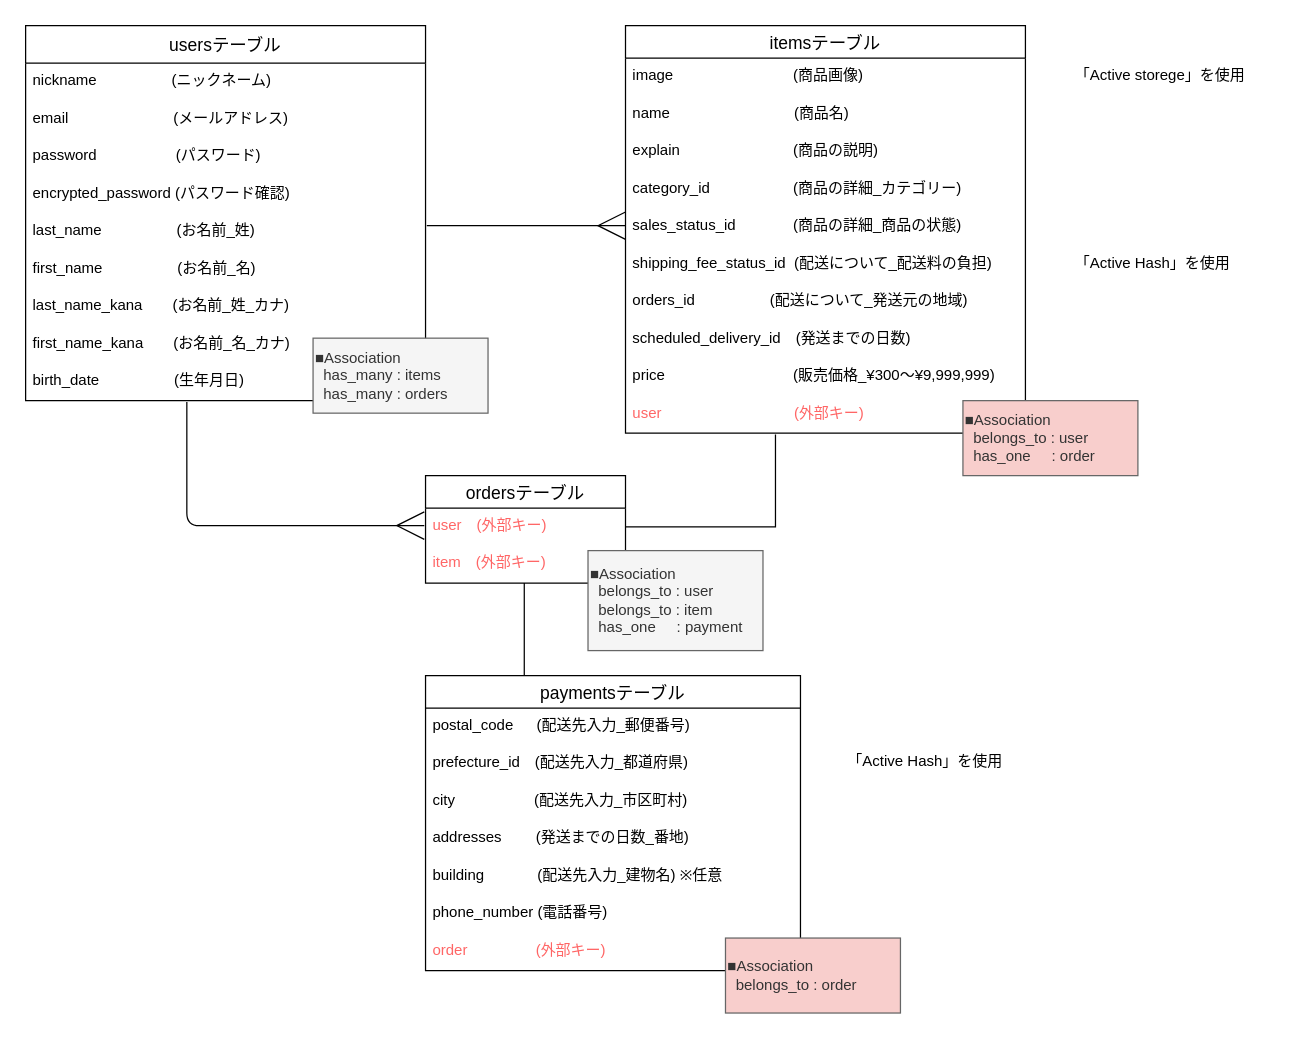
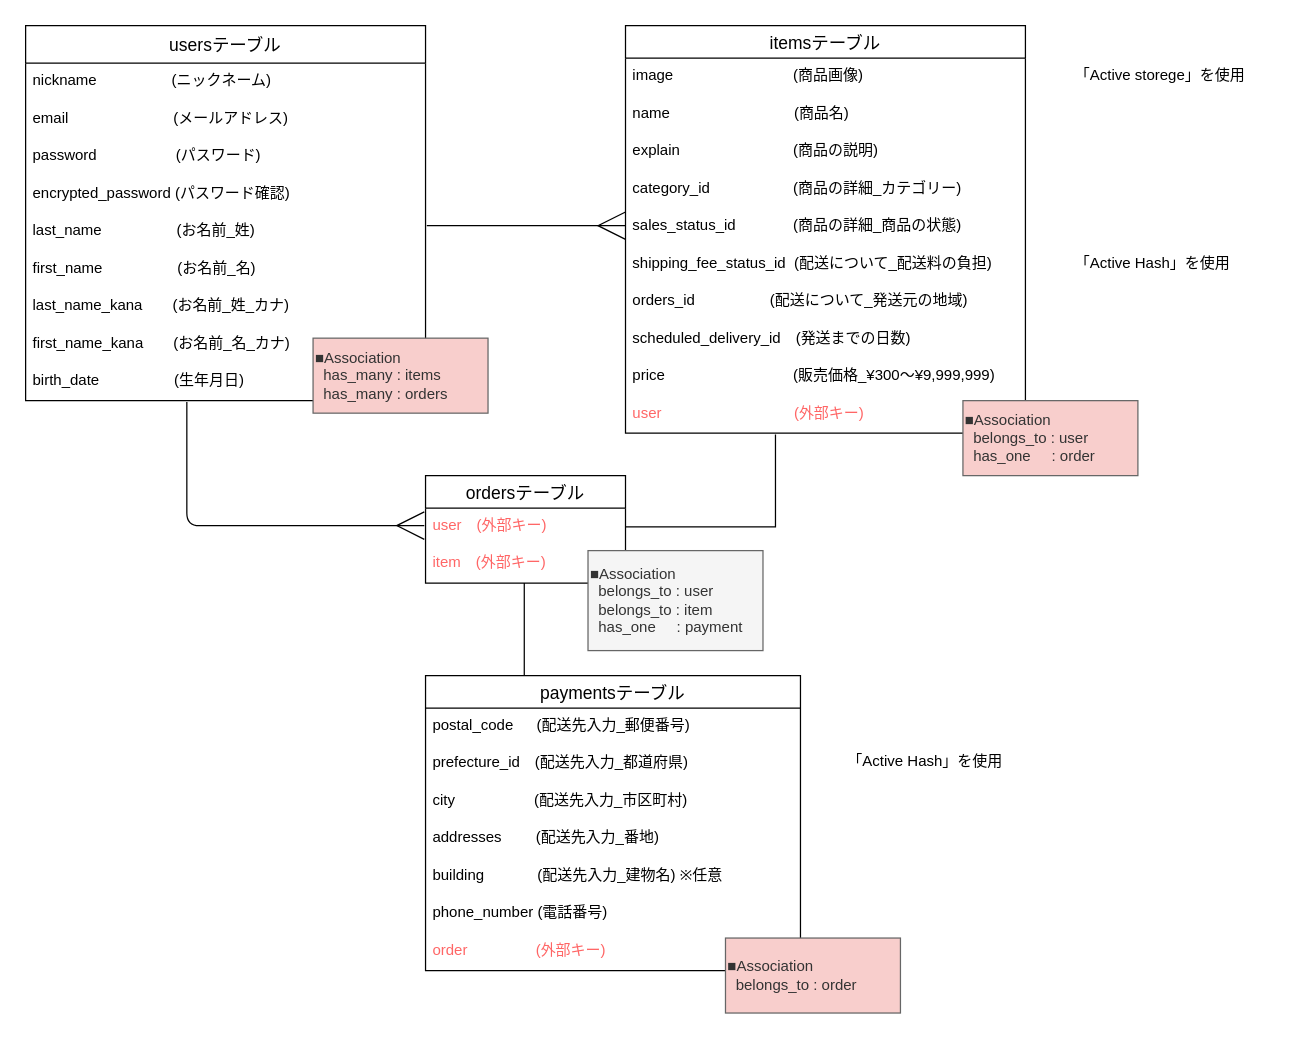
(401, 376) -> (401, 376)
(568, 838) -> (553, 838)
